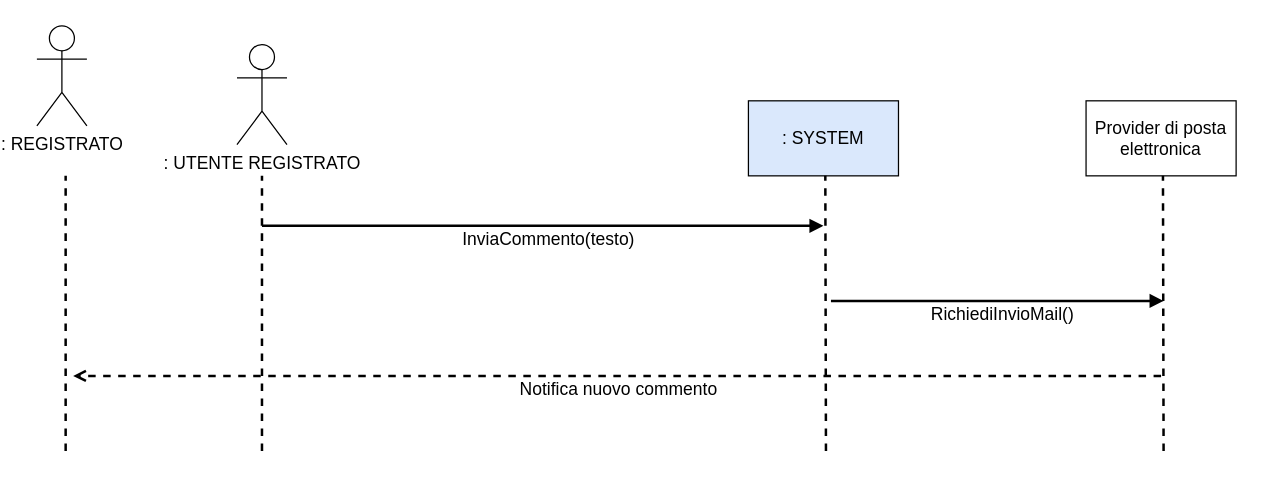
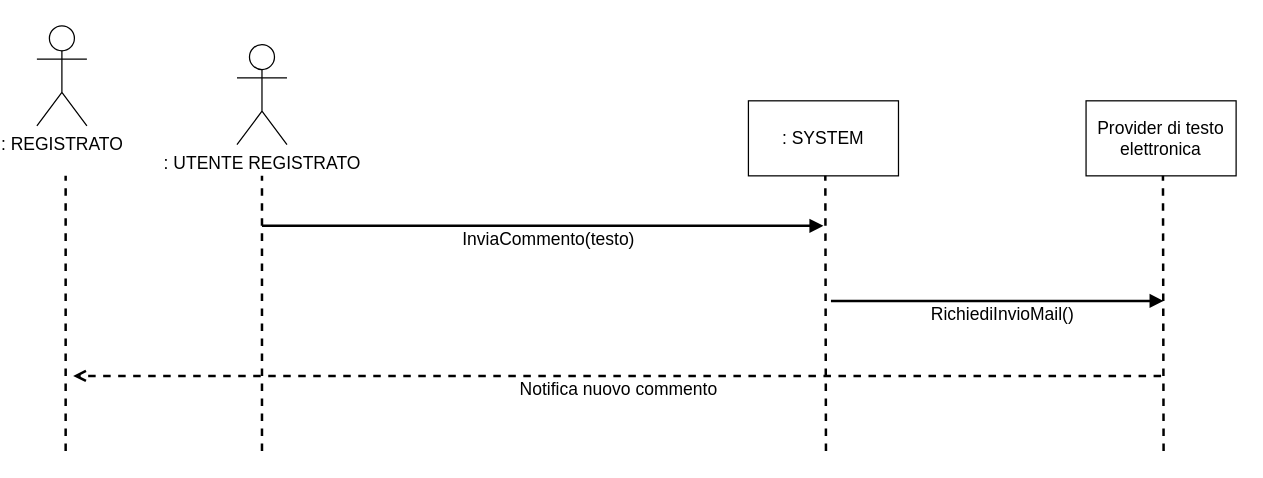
(823, 138) -> (823, 138)
(1161, 138) -> (1161, 138)
